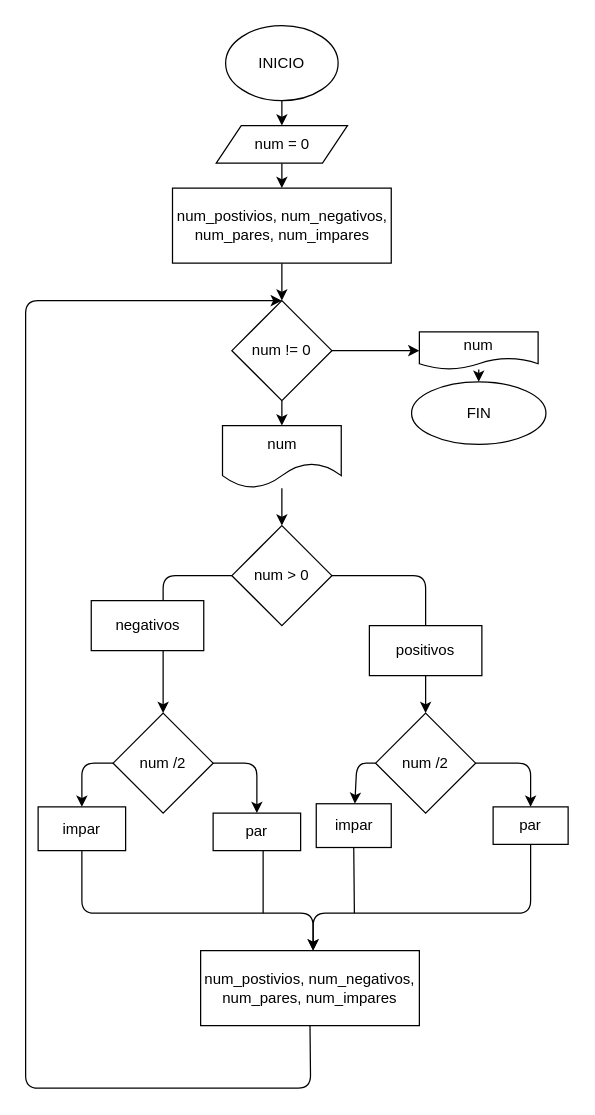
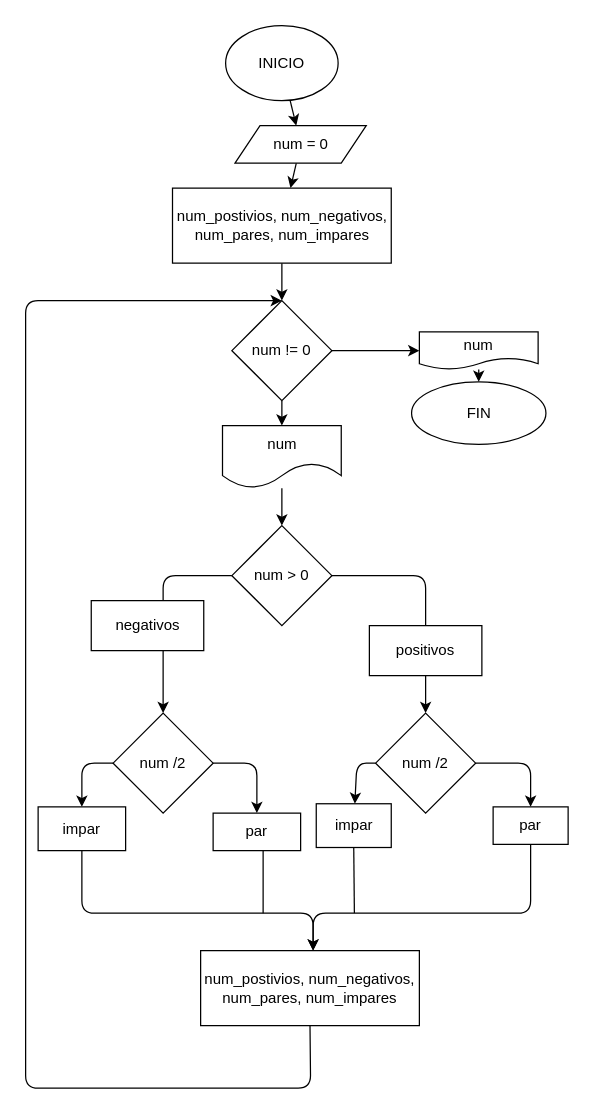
(282, 144) -> (301, 144)
